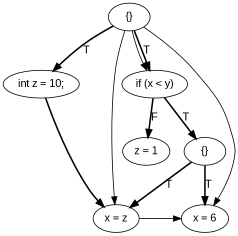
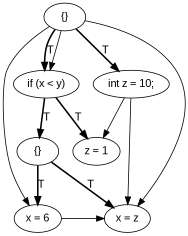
none -> (116, 114)
(154, 118) -> (78, 118)
(68, 152) -> (129, 147)
(156, 219) -> (79, 219)
